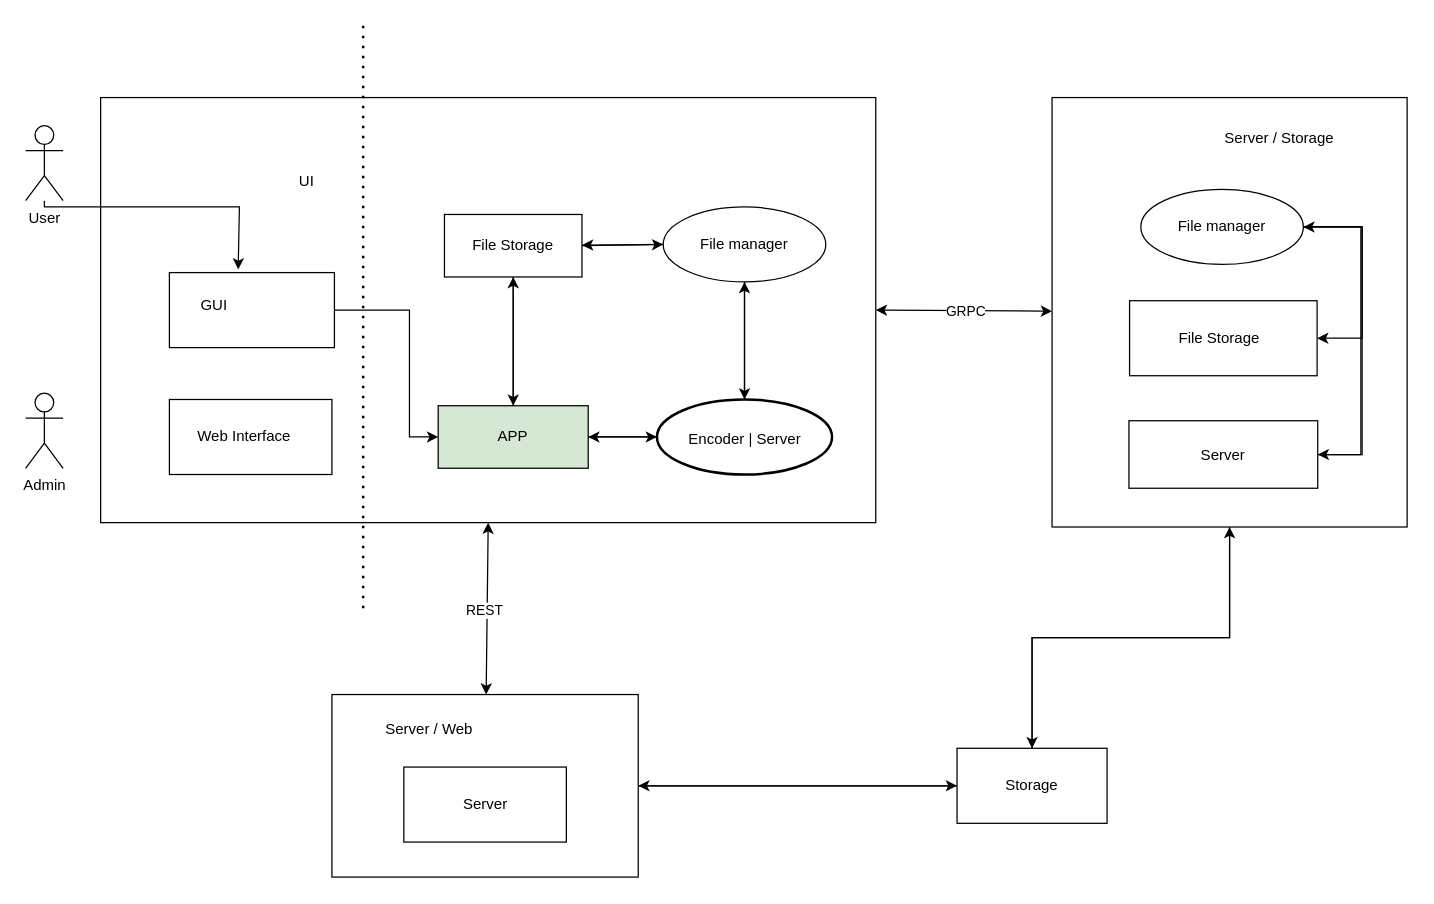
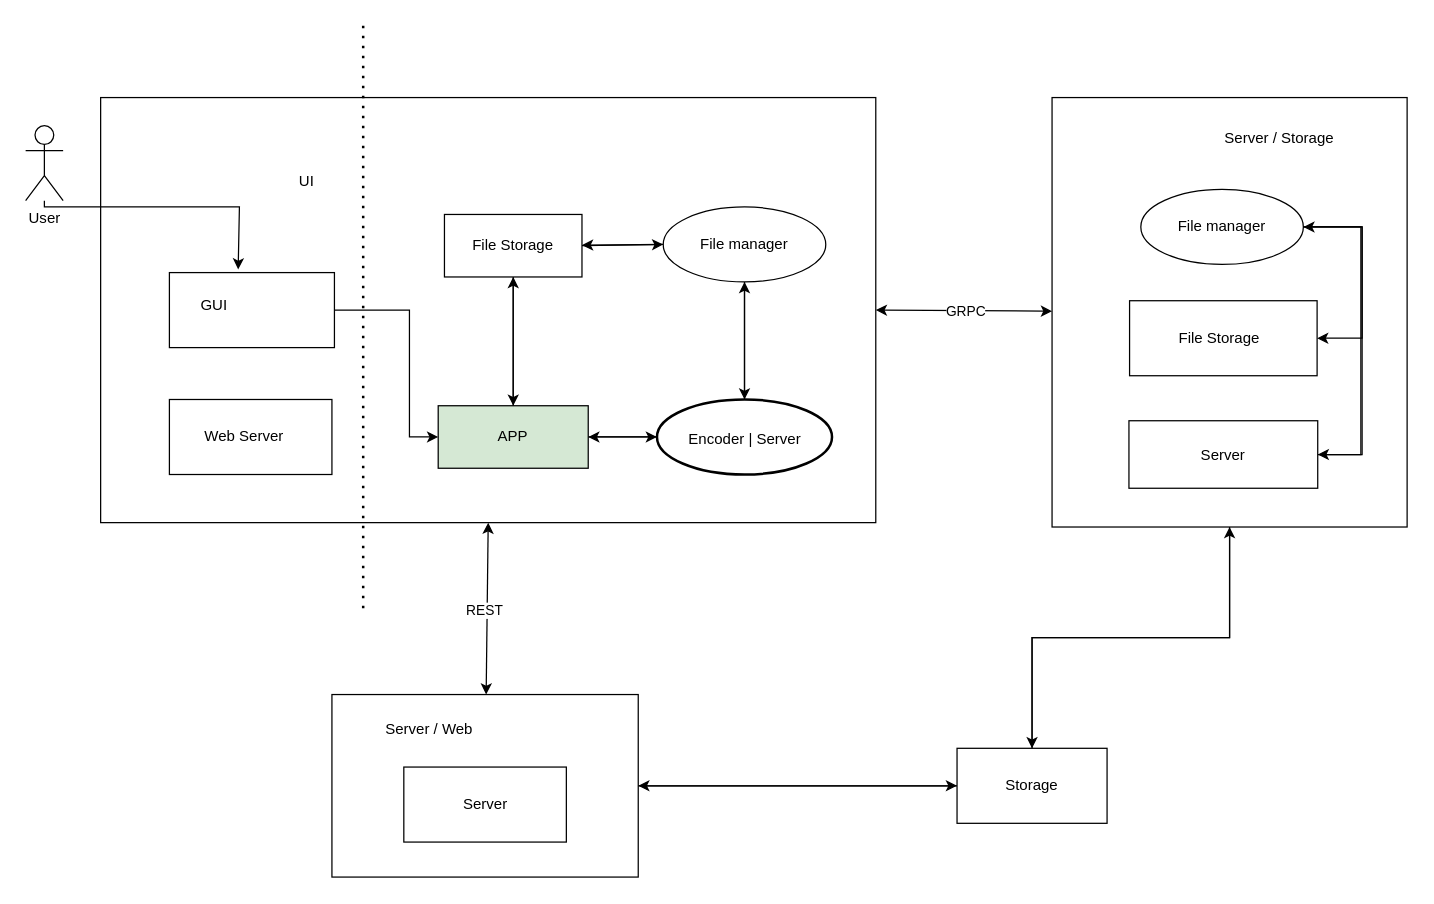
(44, 431) -> none
(244, 437) -> (244, 437)
